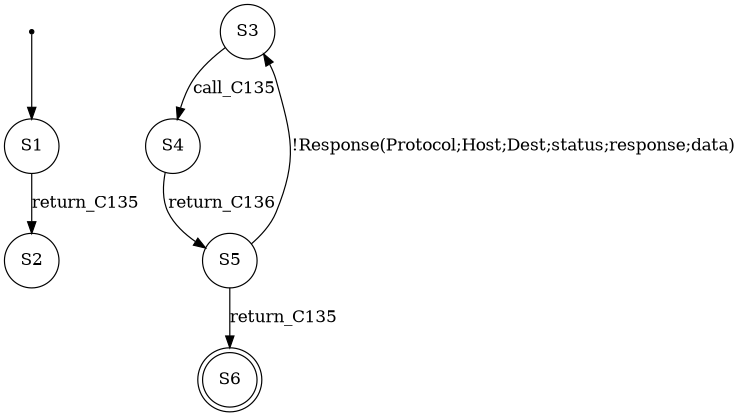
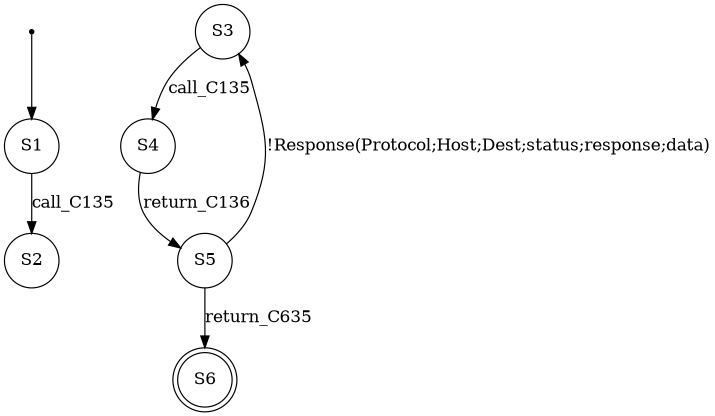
(86, 203) -> (73, 203)
(284, 318) -> (259, 318)
